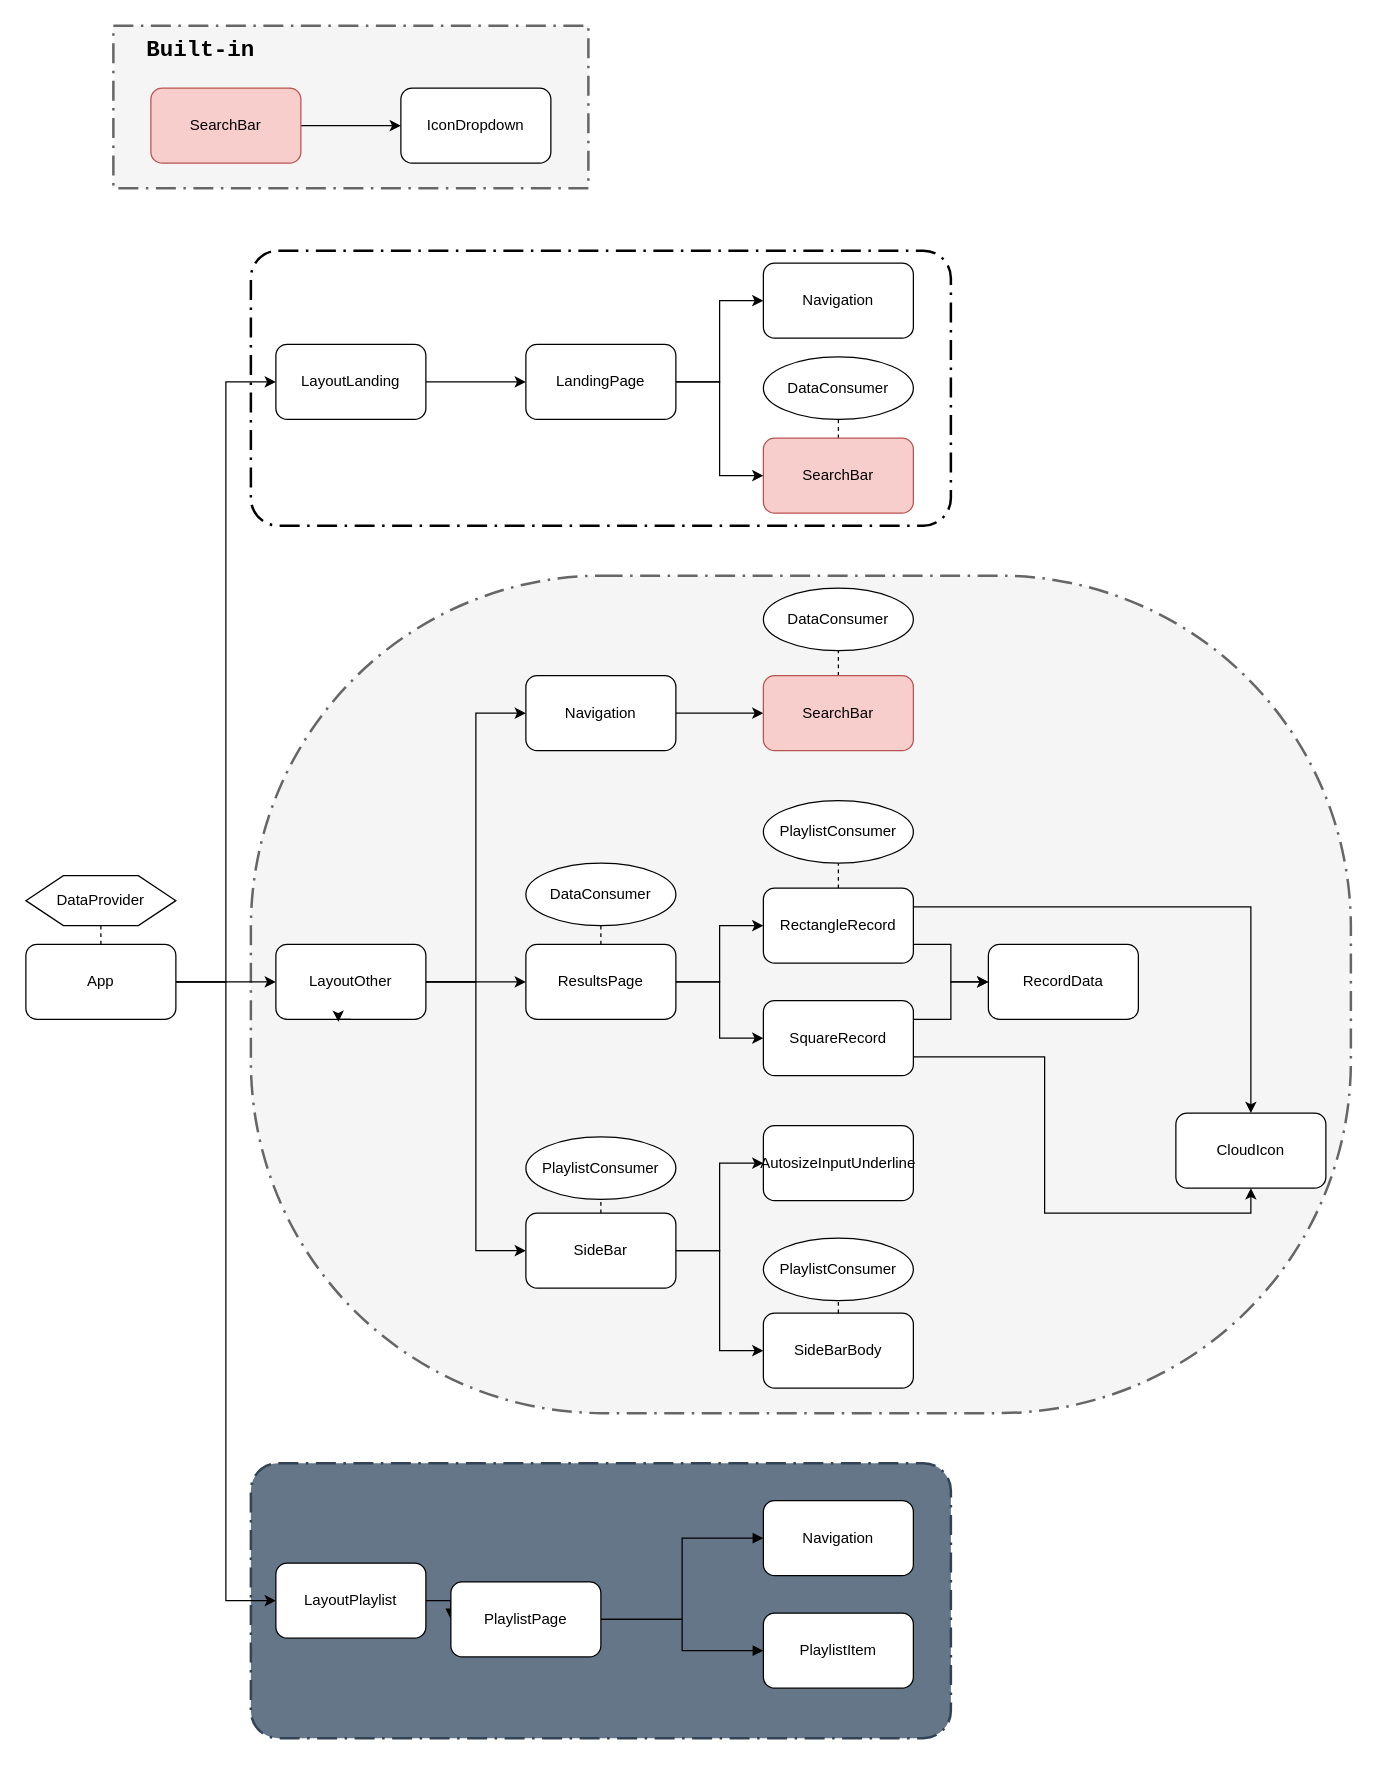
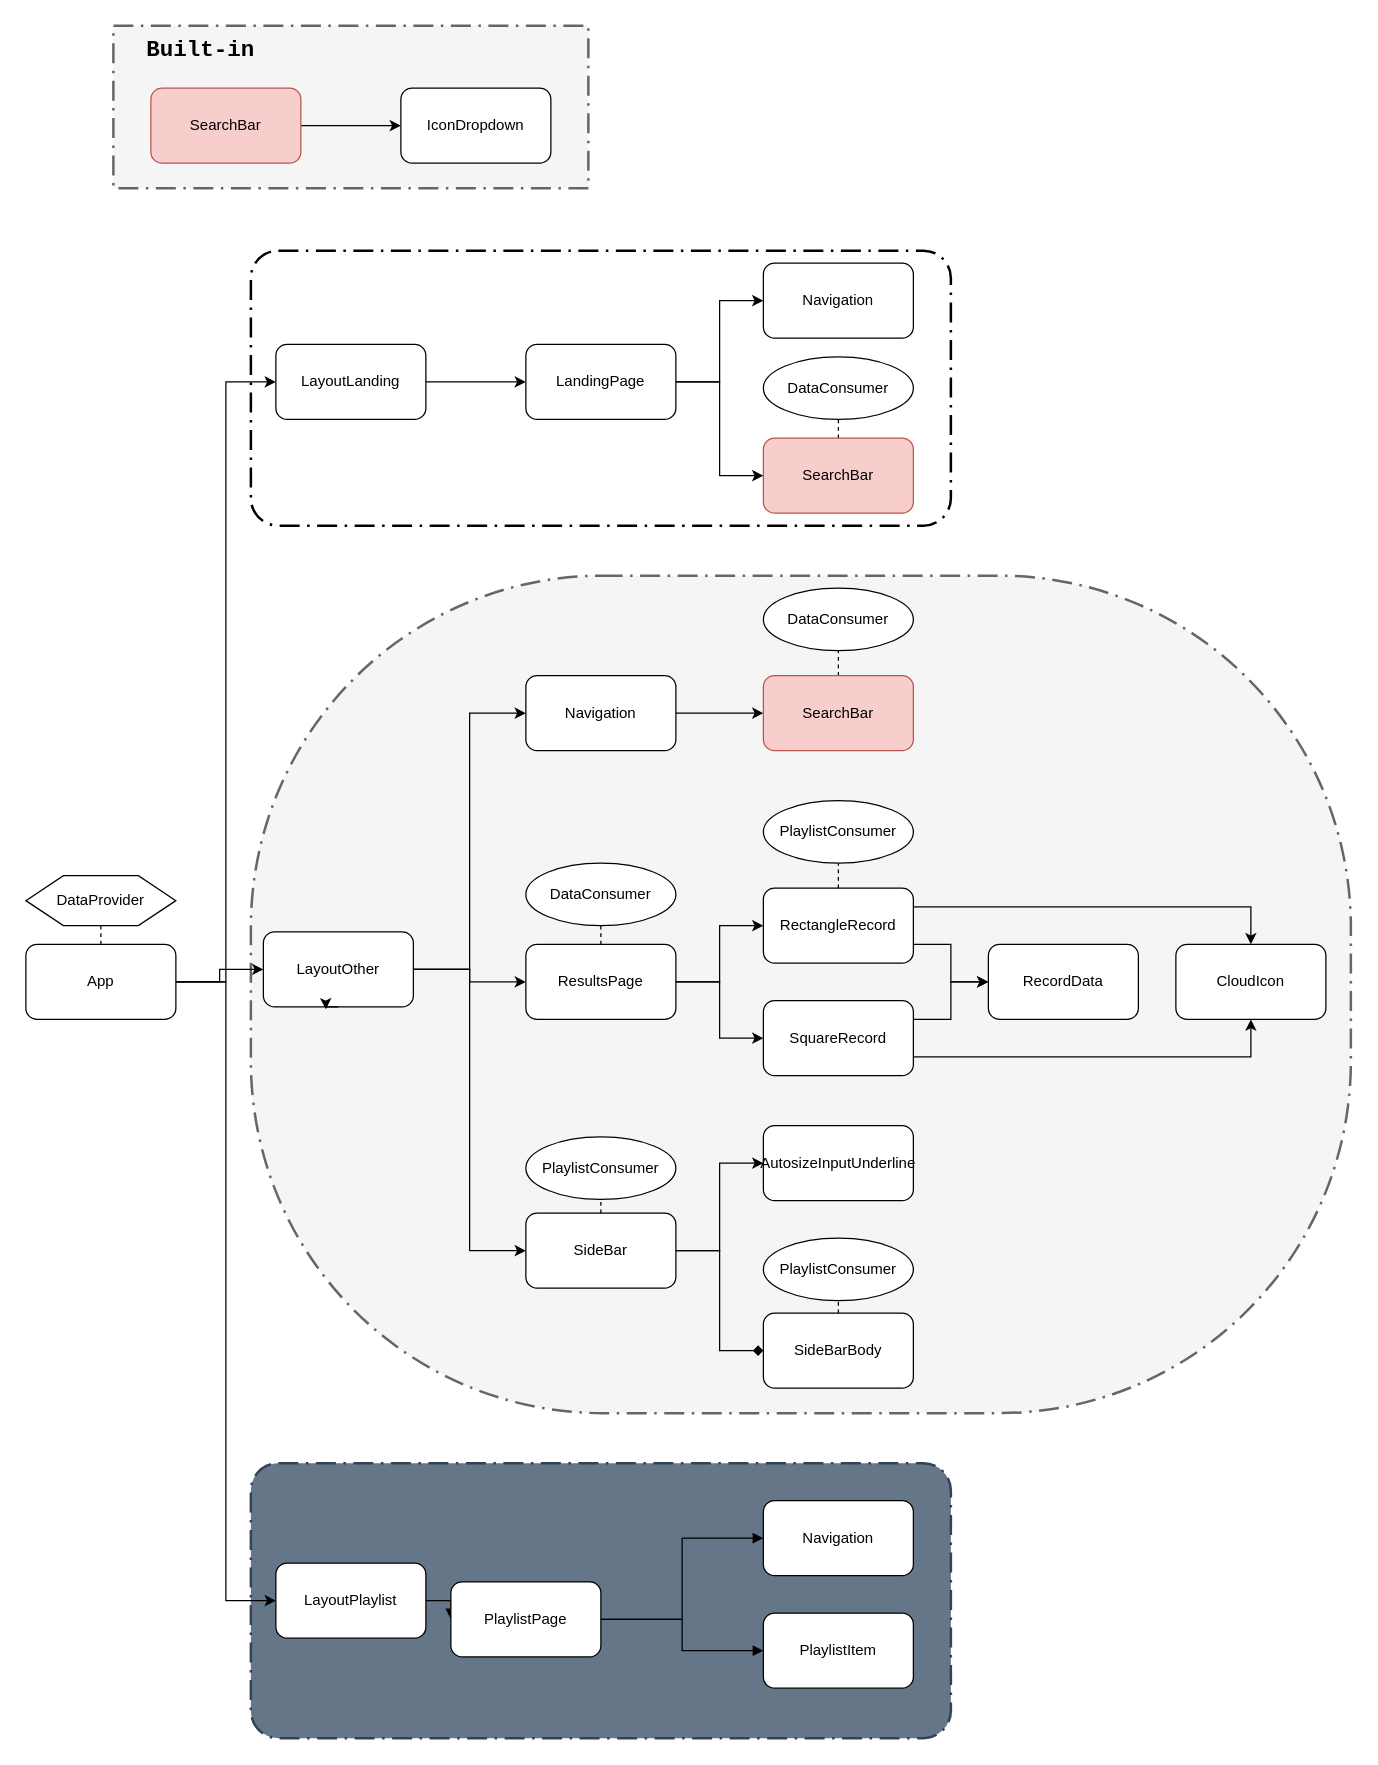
(351, 982) -> (338, 969)
(1251, 1151) -> (1251, 982)
(753, 1351) -> (752, 1351)
